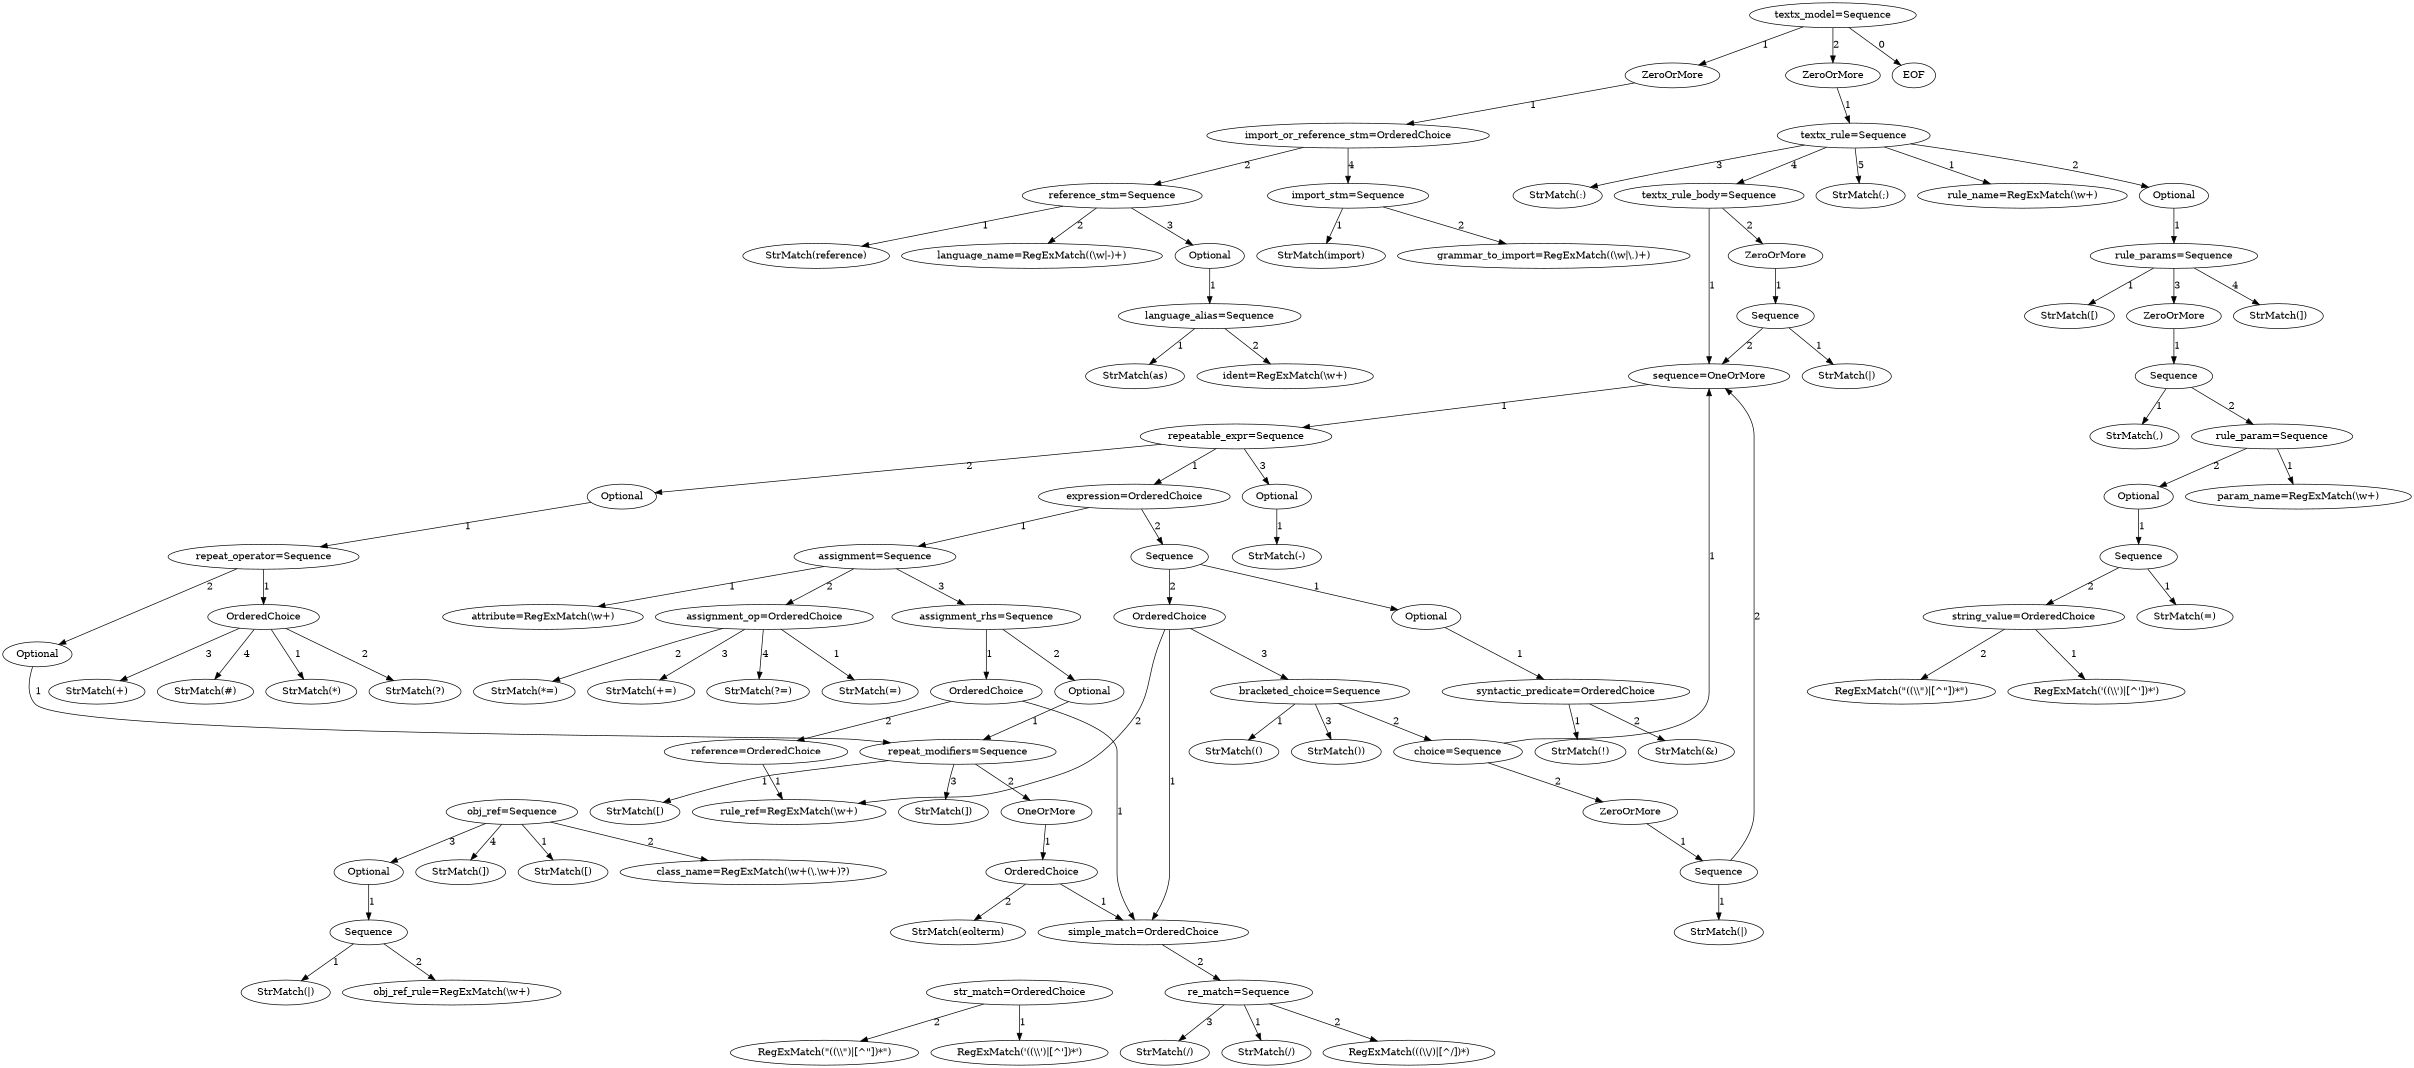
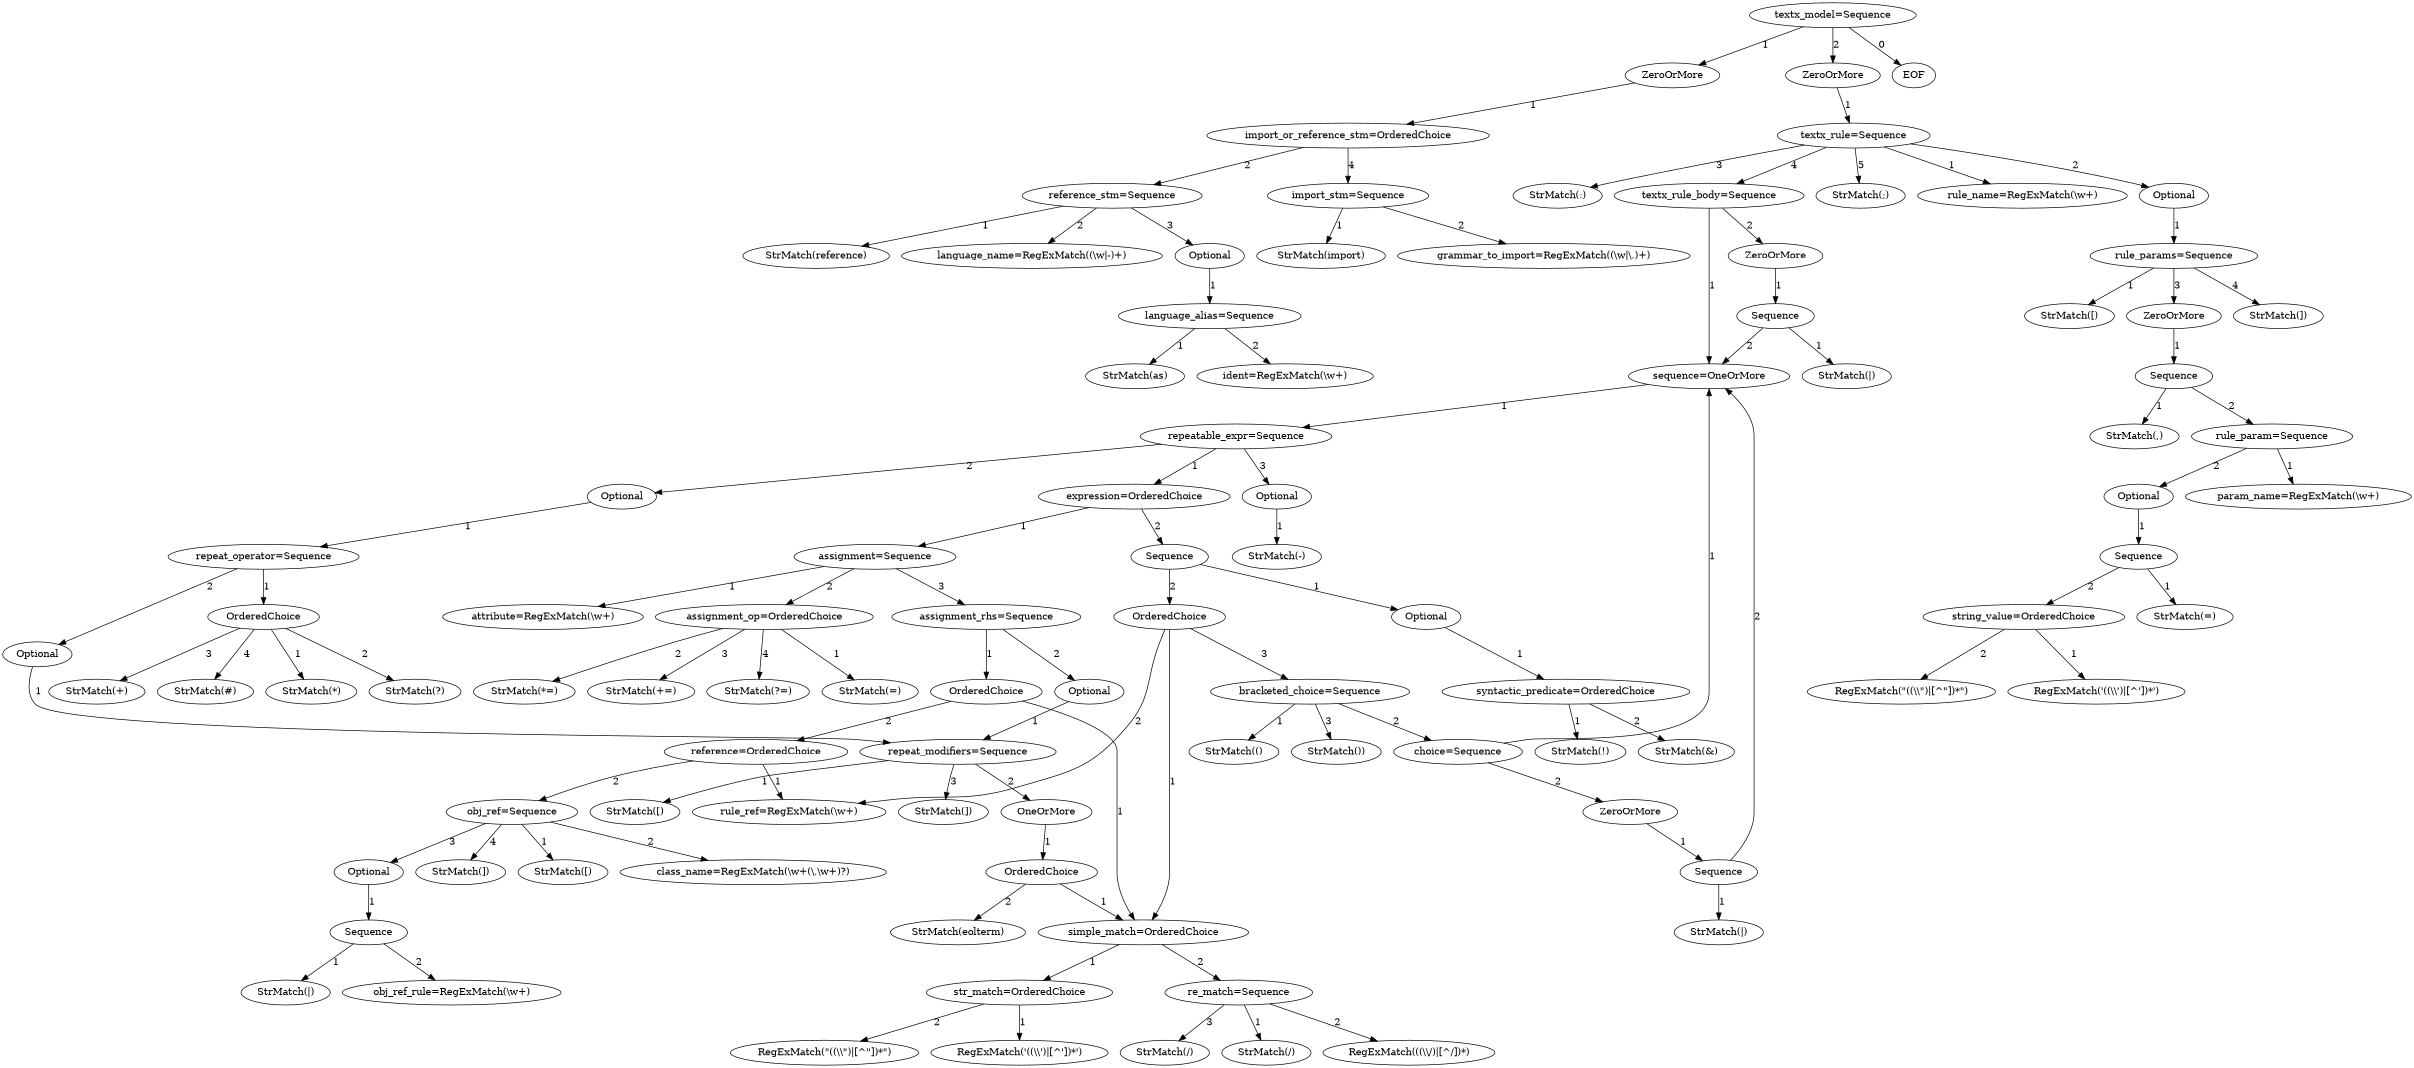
none -> (618, 775)
none -> (1085, 961)
